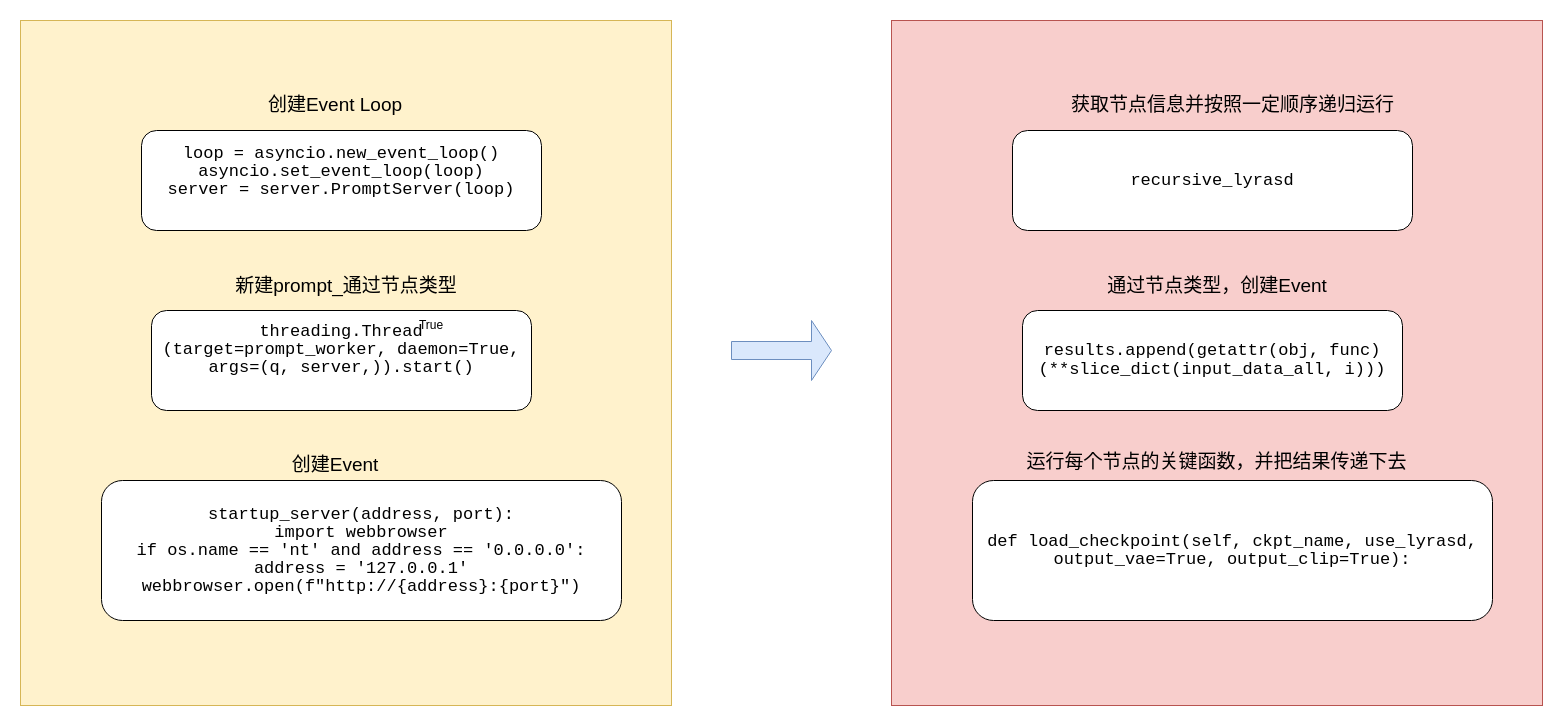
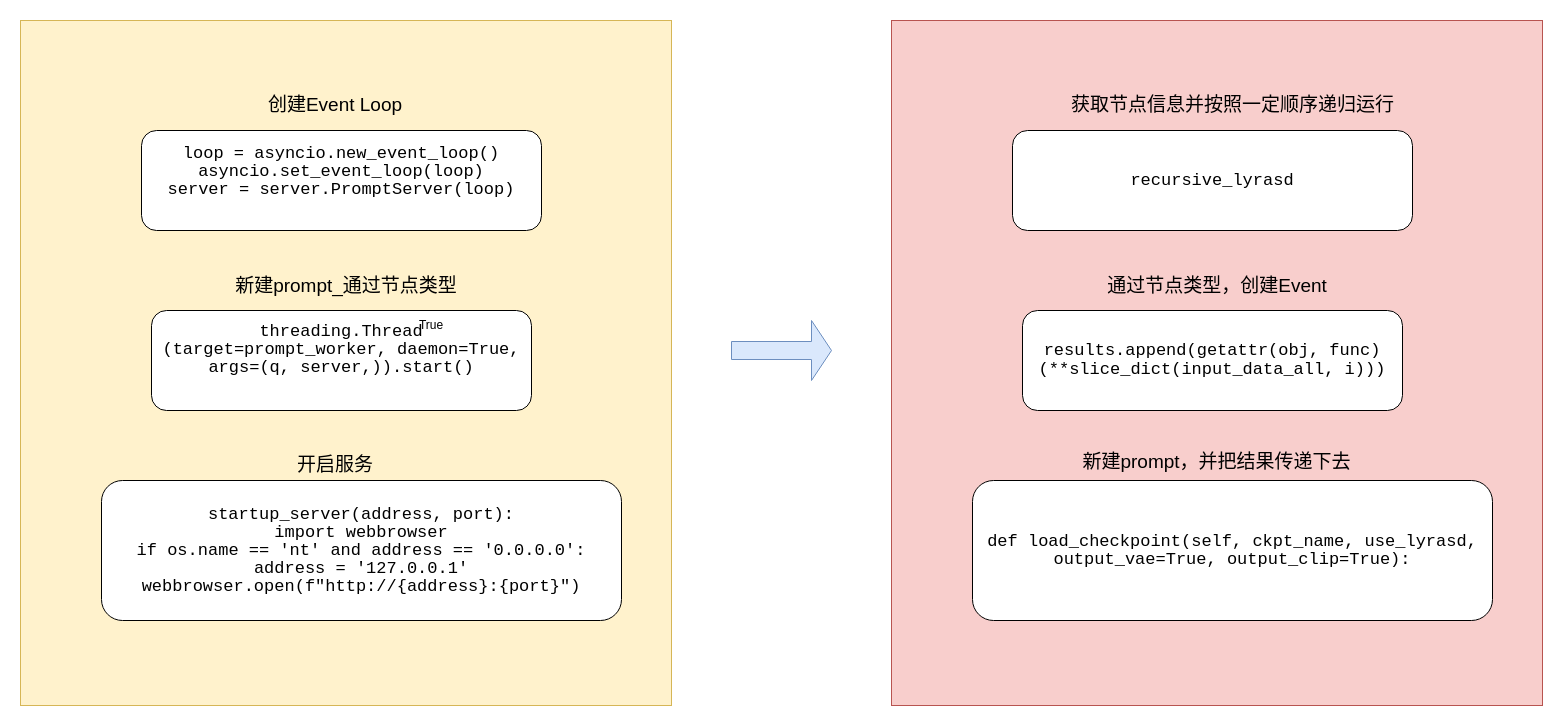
(1217, 463) -> (1217, 463)
(336, 466) -> (336, 466)
